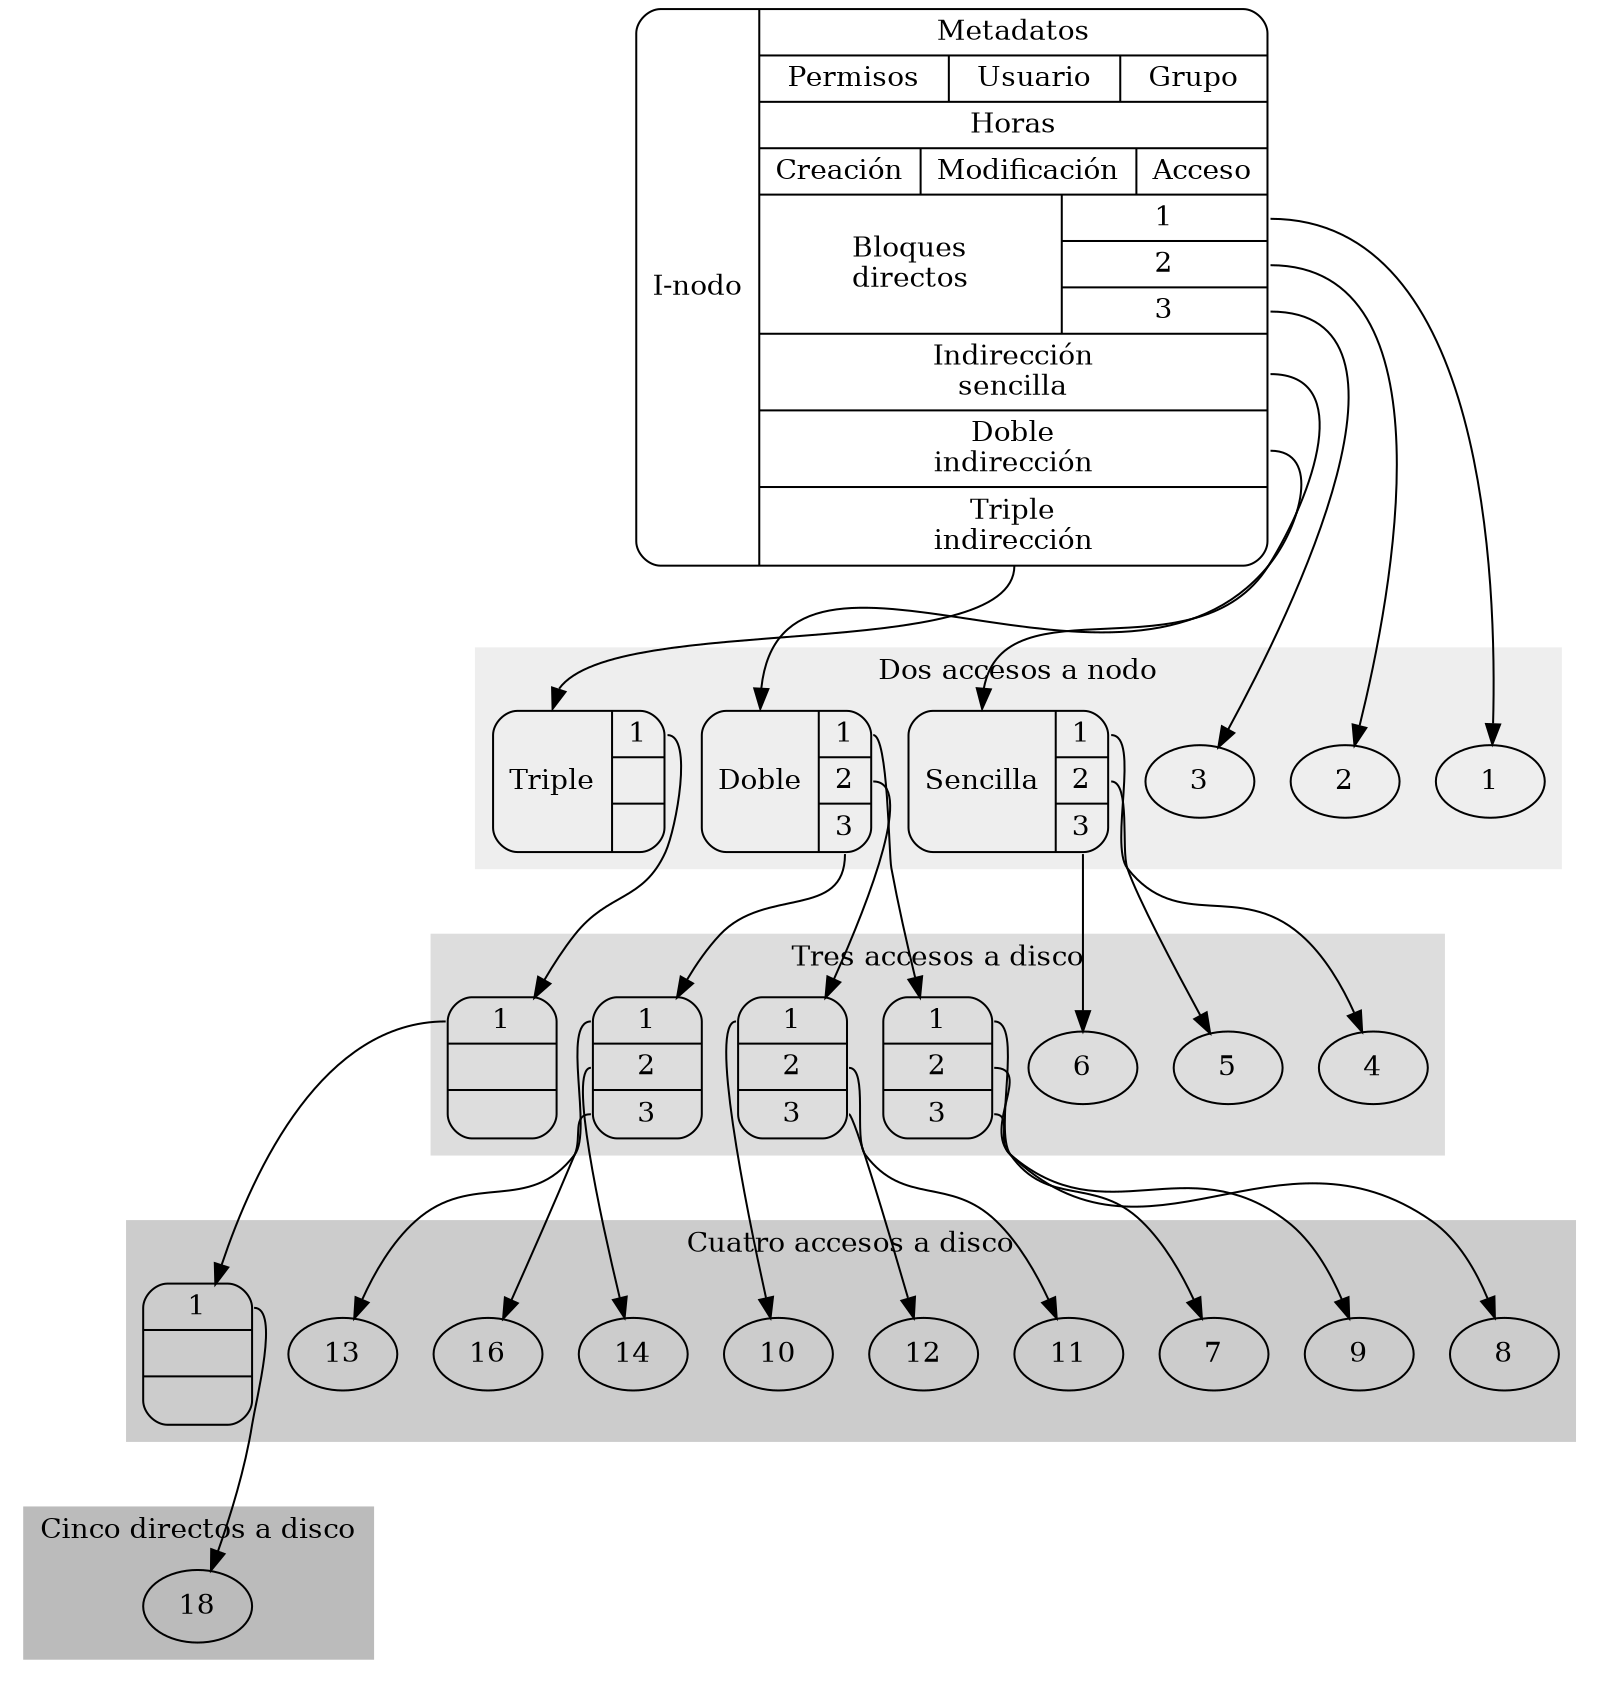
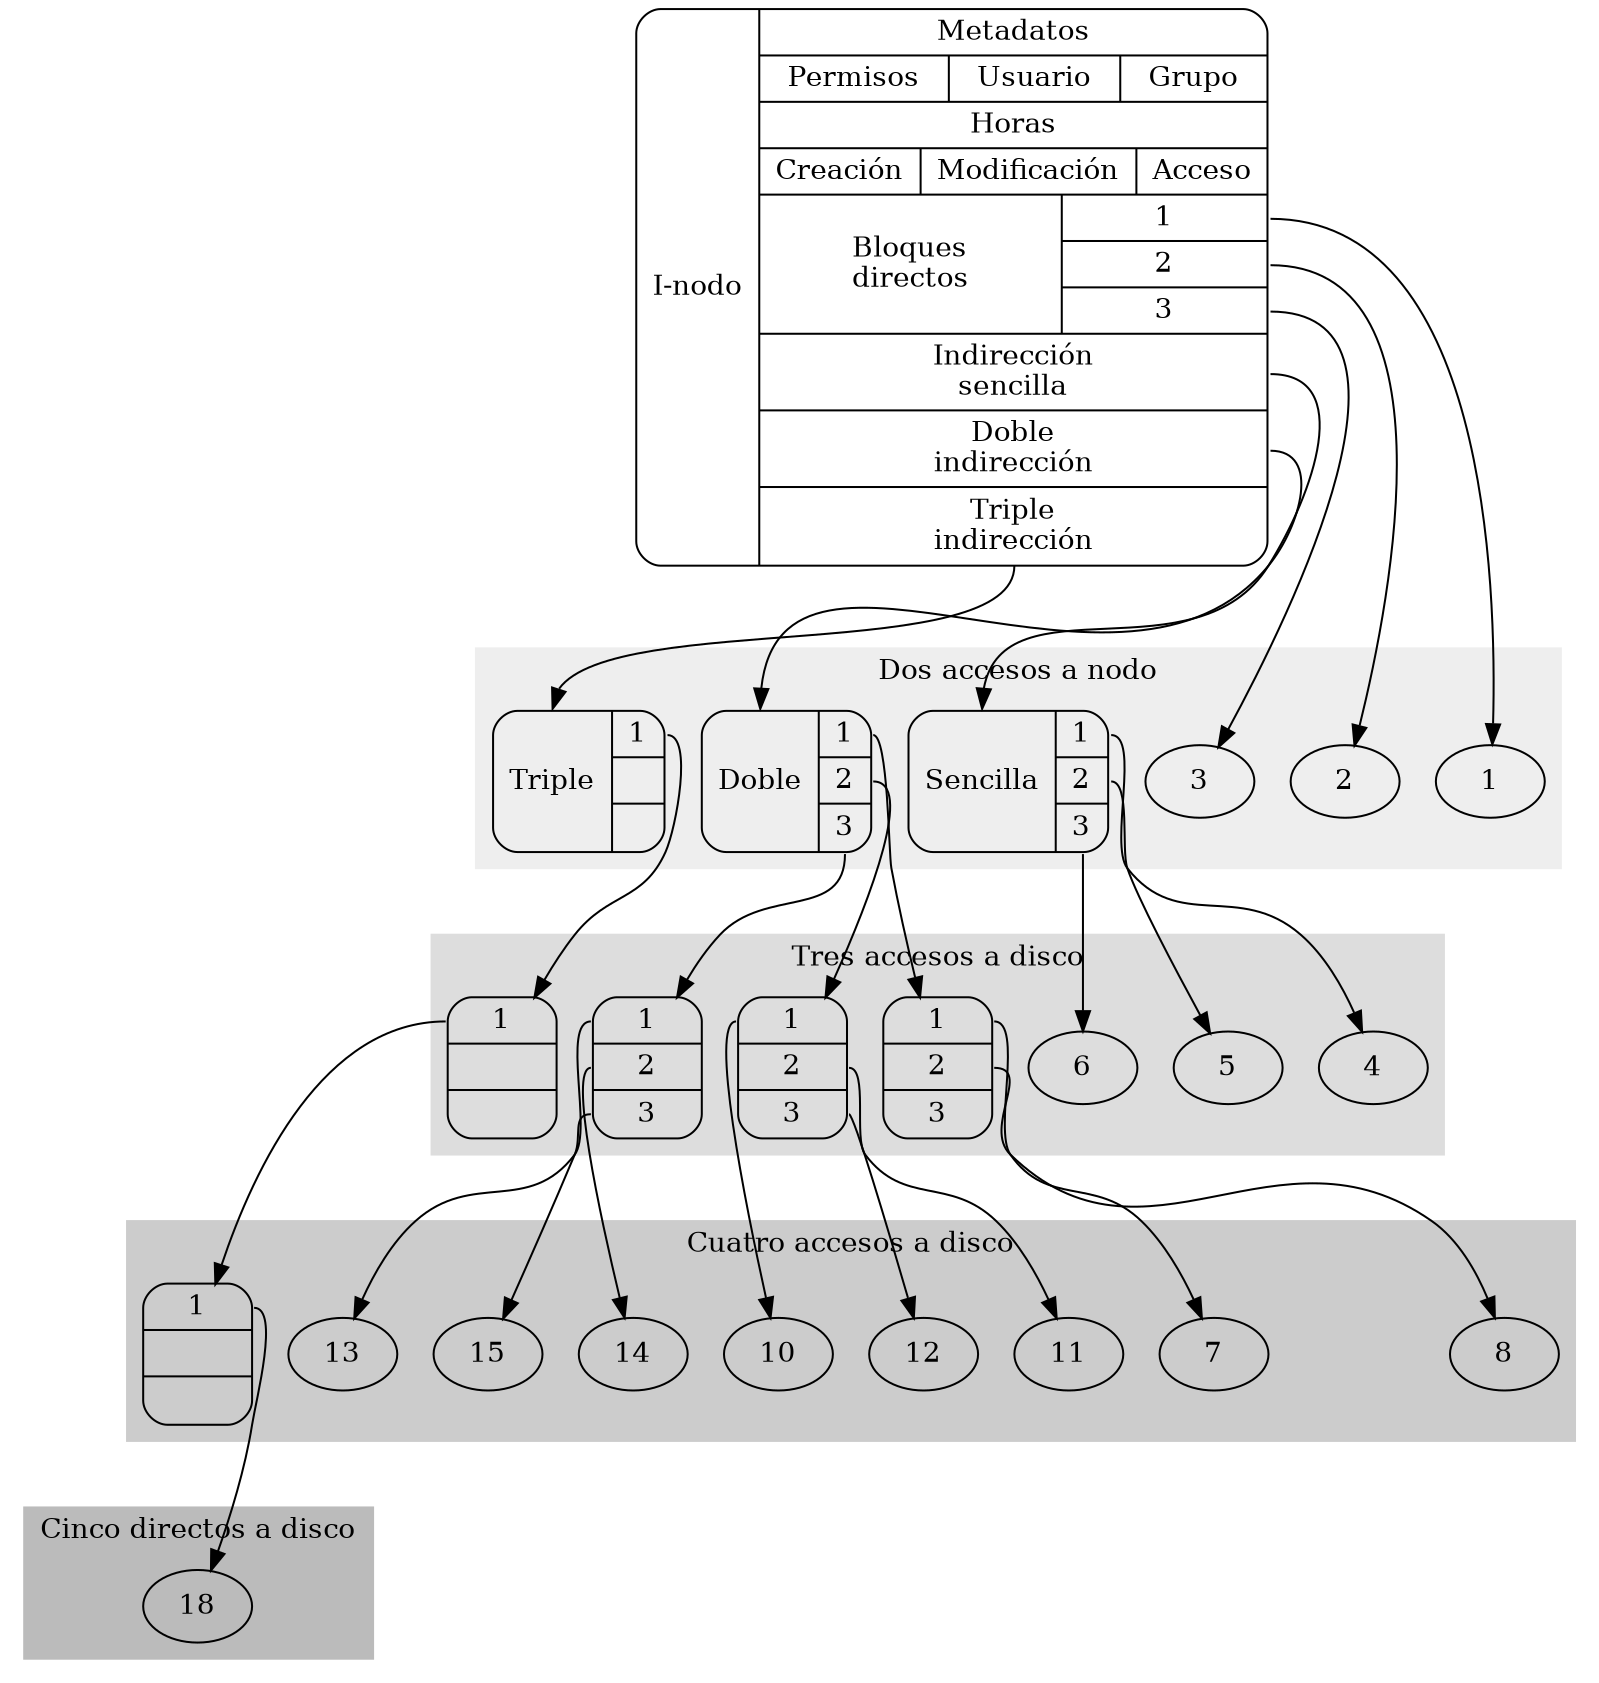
(488, 1354) -> (488, 1354)
(1359, 1354) -> none
